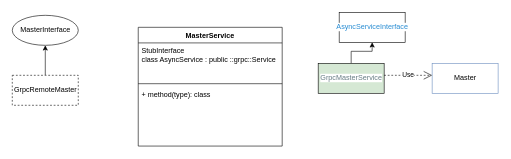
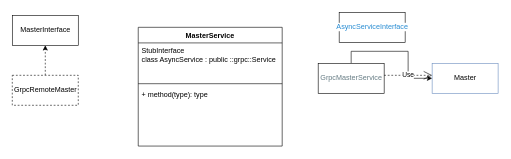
(45, 30) -> (45, 30)
(372, 47) -> (407, 51)
(45, 62) -> (45, 62)
(351, 78) -> (351, 78)
(180, 94) -> (179, 94)
